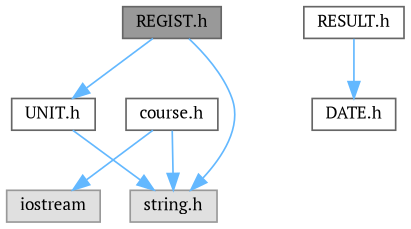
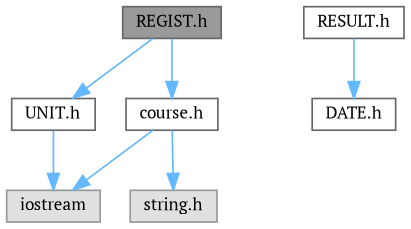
(234, 106) -> (172, 60)
(103, 153) -> (53, 152)
